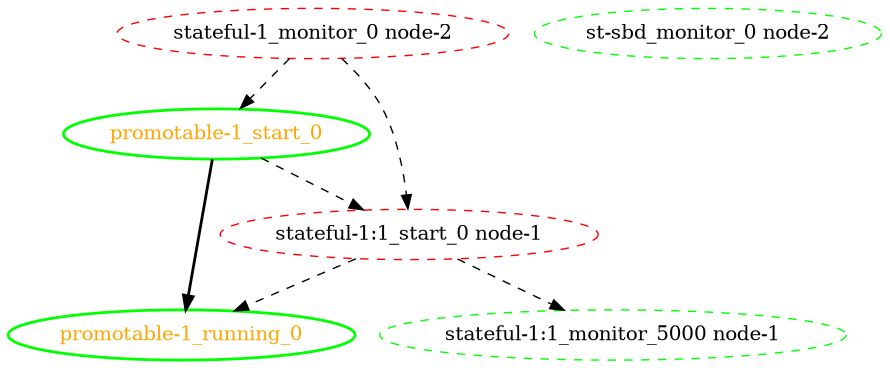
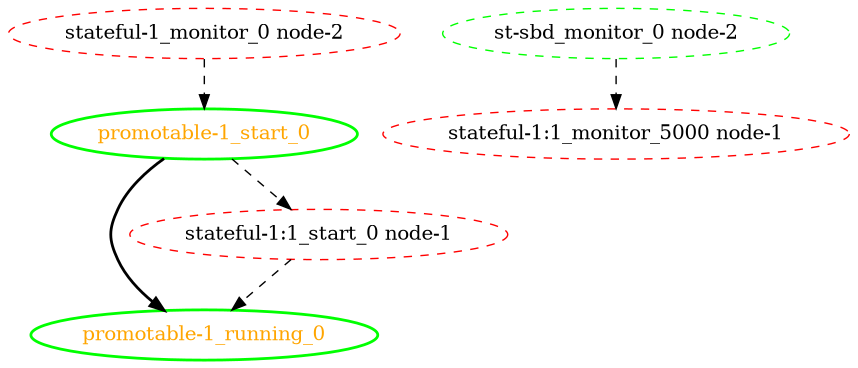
(388, 120) -> none
(504, 282) -> (616, 77)
(613, 335) -> (616, 134)
